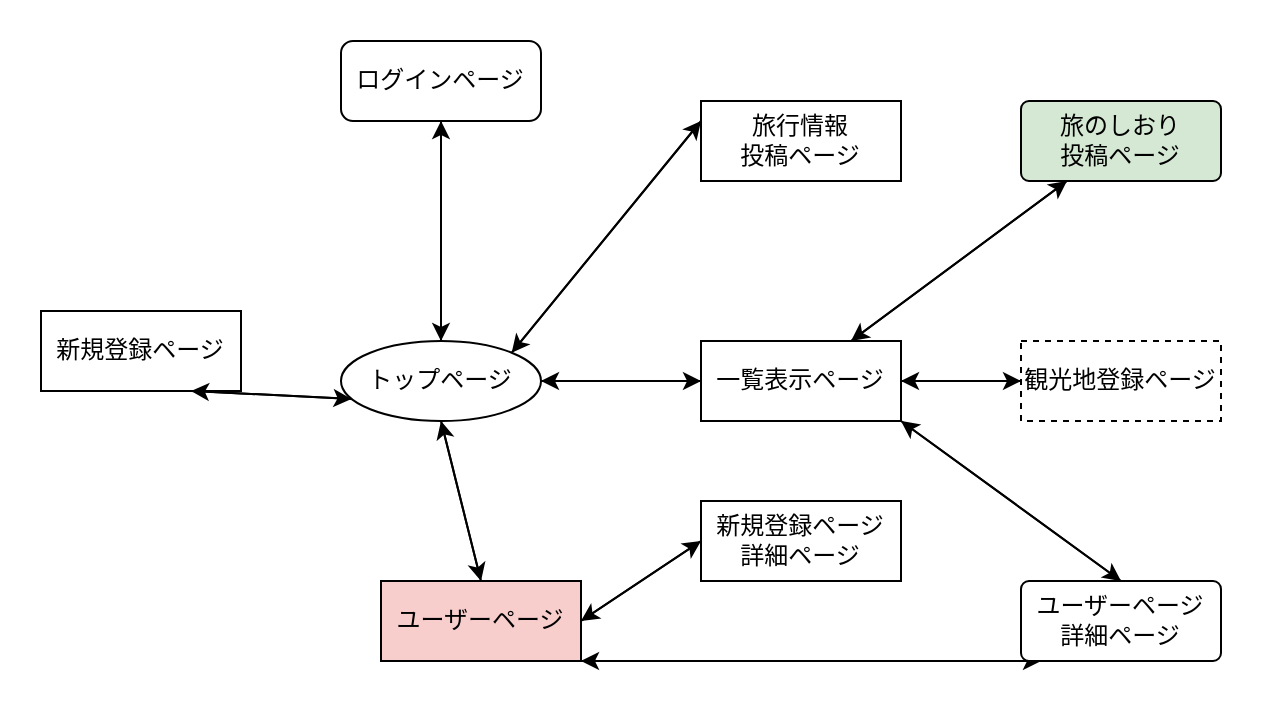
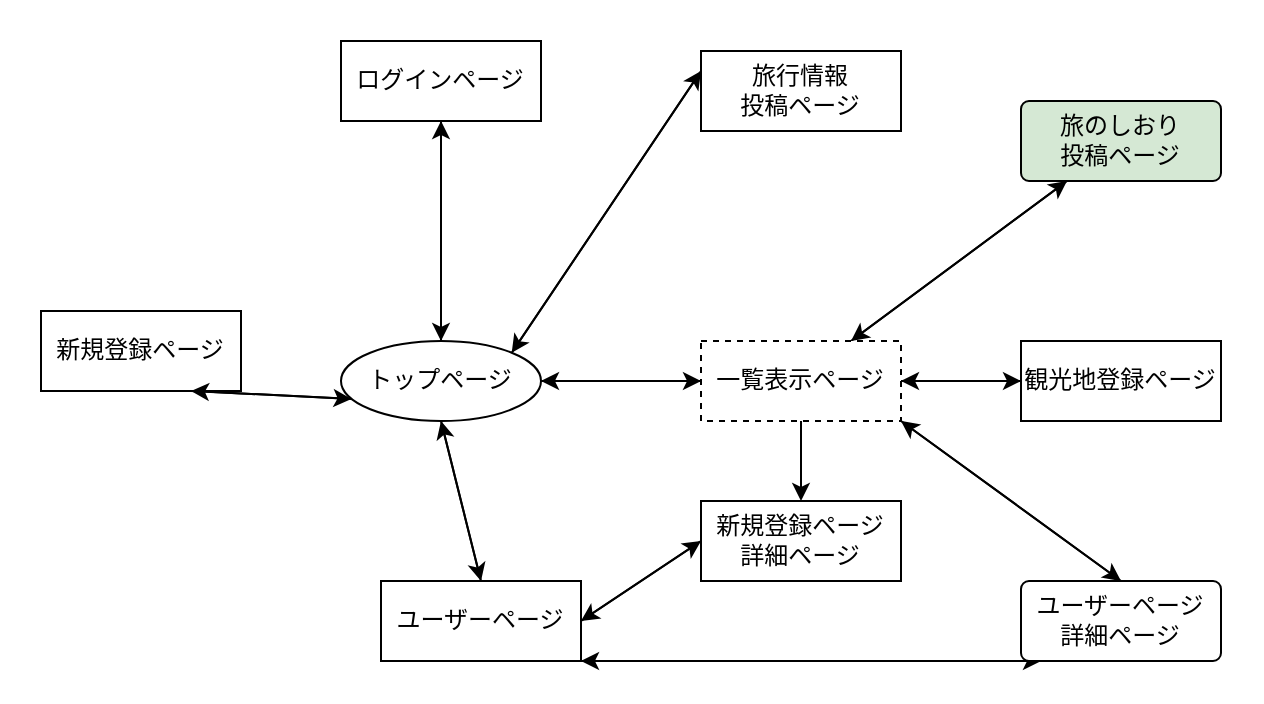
(441, 81) -> (441, 81)
(801, 141) -> (801, 91)
(801, 381) -> (801, 381)
(1121, 381) -> (1121, 381)
none -> (801, 454)
(481, 621) -> (481, 621)
